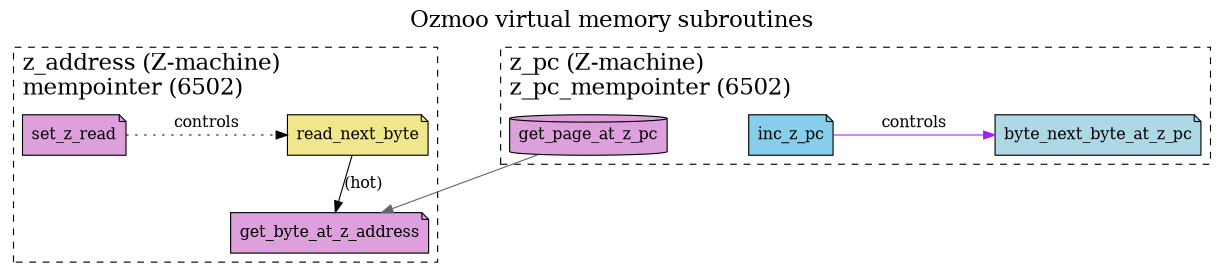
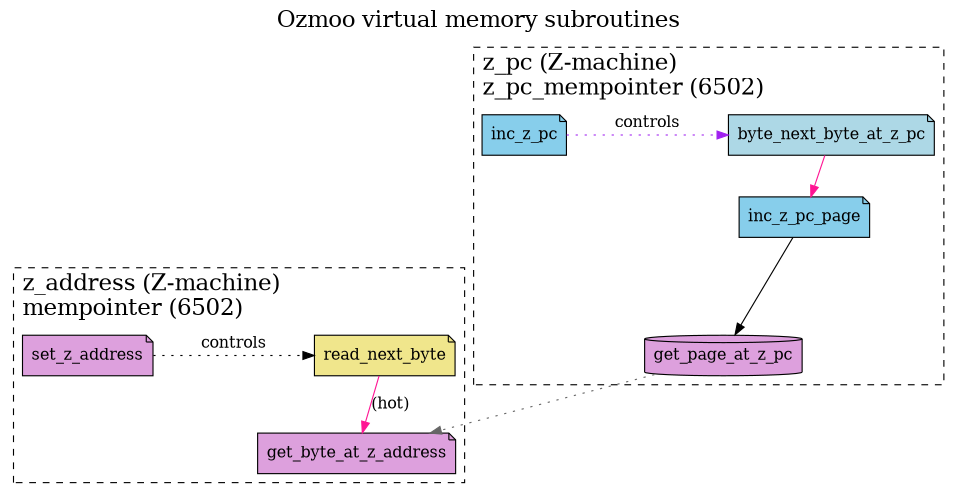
(74, 135) -> (88, 356)
(908, 135) -> (642, 135)
(345, 179) -> (372, 399)
(465, 182) -> (548, 402)
none -> (804, 217)
